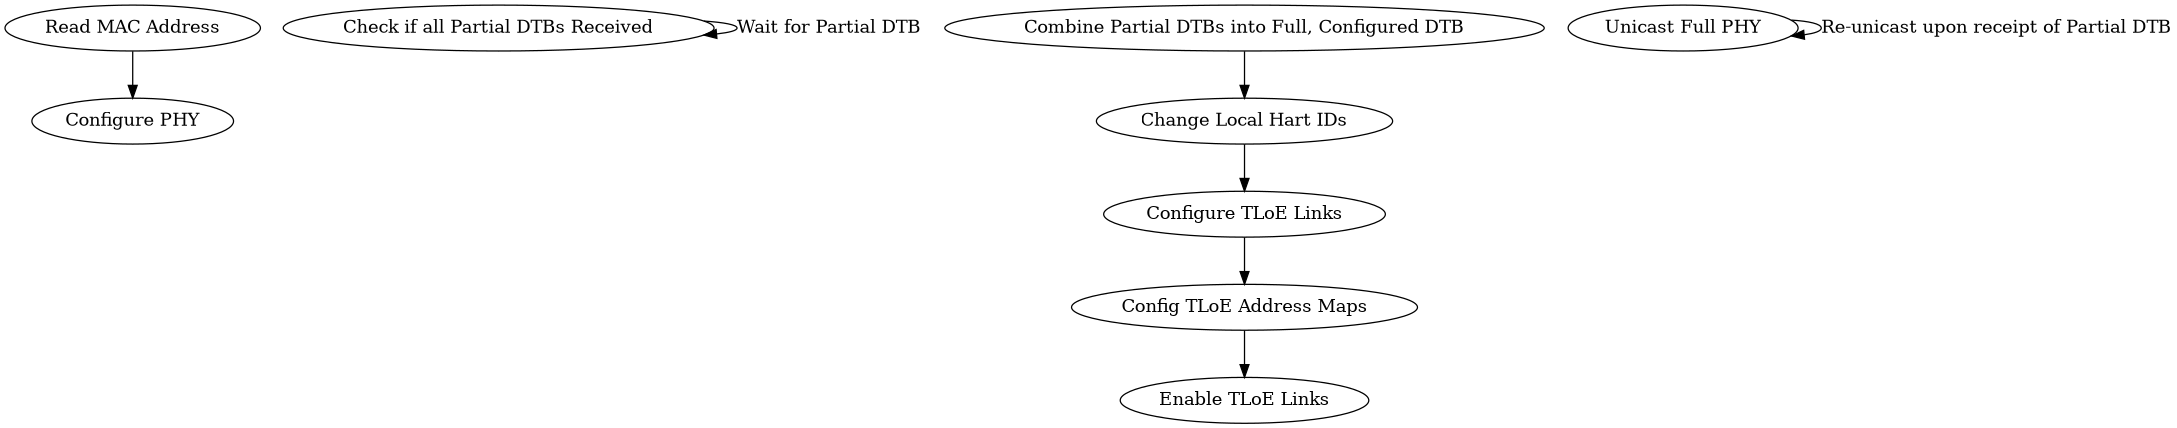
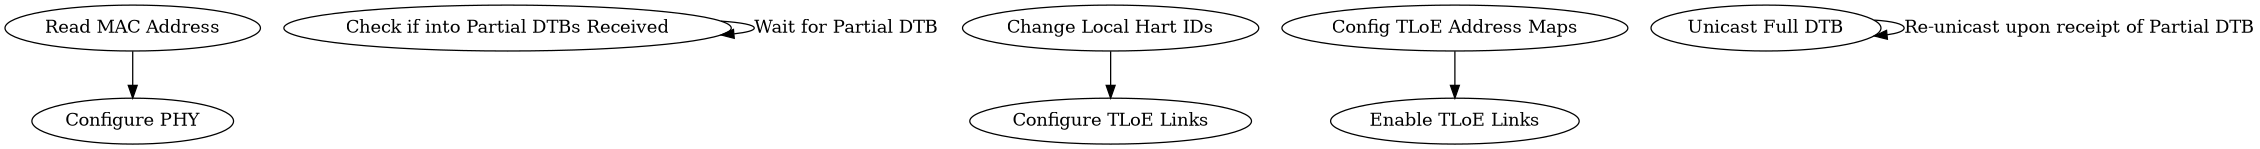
(499, 28) -> (508, 28)
(1245, 28) -> none
(1683, 28) -> (1766, 28)
(1245, 254) -> none
